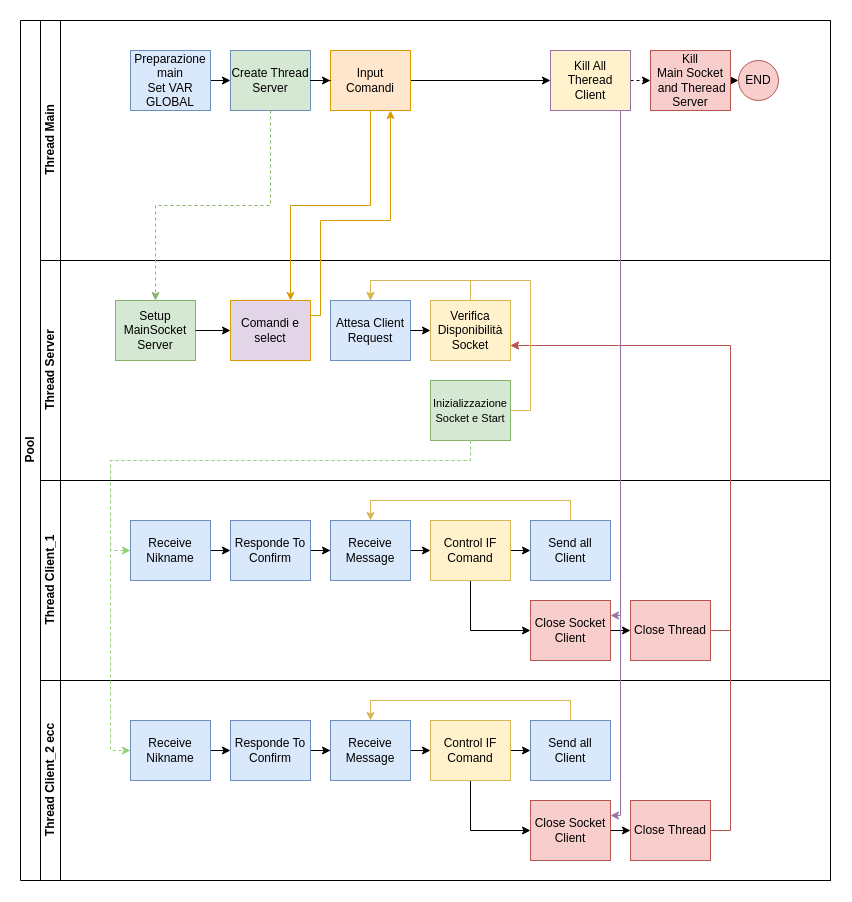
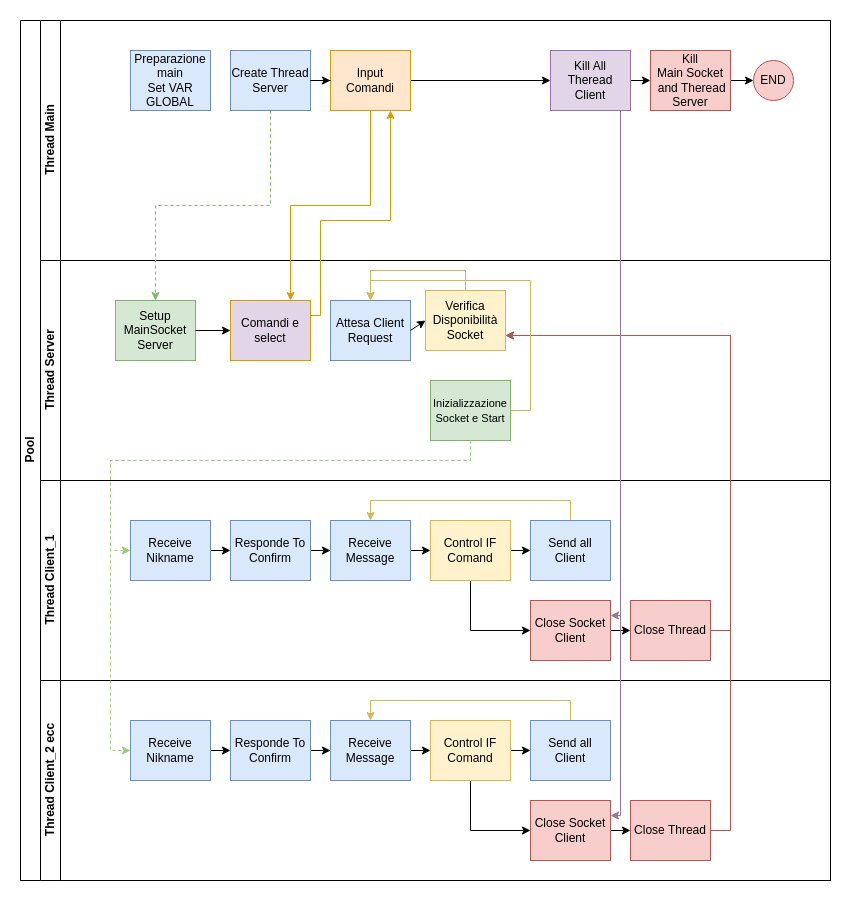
(217, 81) -> none
(271, 81) -> (271, 81)
(591, 81) -> (591, 81)
(638, 81) -> (638, 81)
(759, 81) -> (774, 81)
(471, 331) -> (466, 321)
